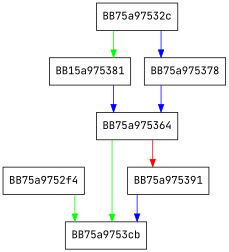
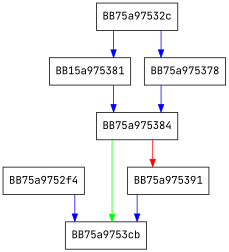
(114, 40) -> (114, 40)
(137, 126) -> (137, 126)
(75, 204) -> (75, 204)
